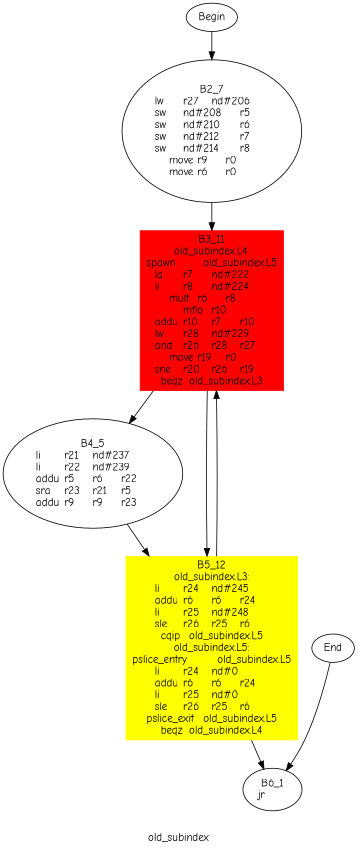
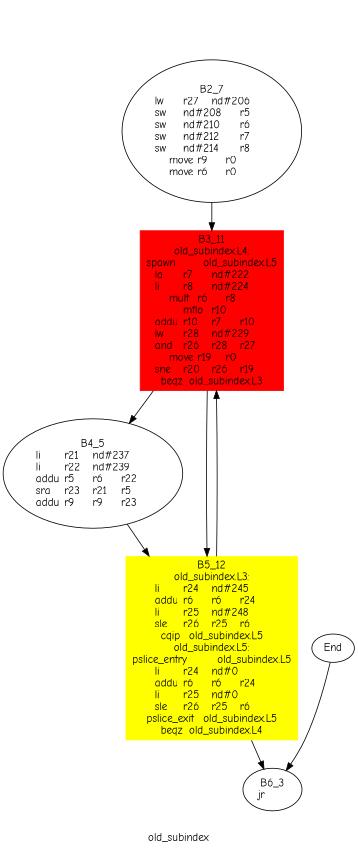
(212, 17) -> none
(272, 790) -> (272, 790)
